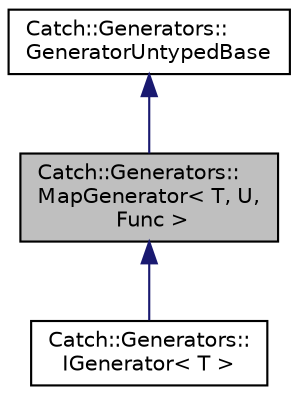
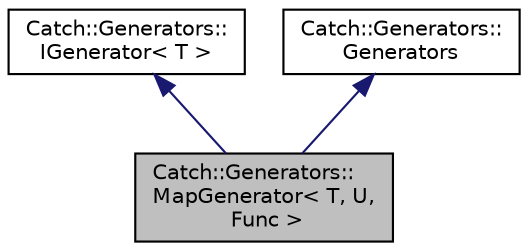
(149, 42) -> (402, 42)
(149, 292) -> (197, 122)
